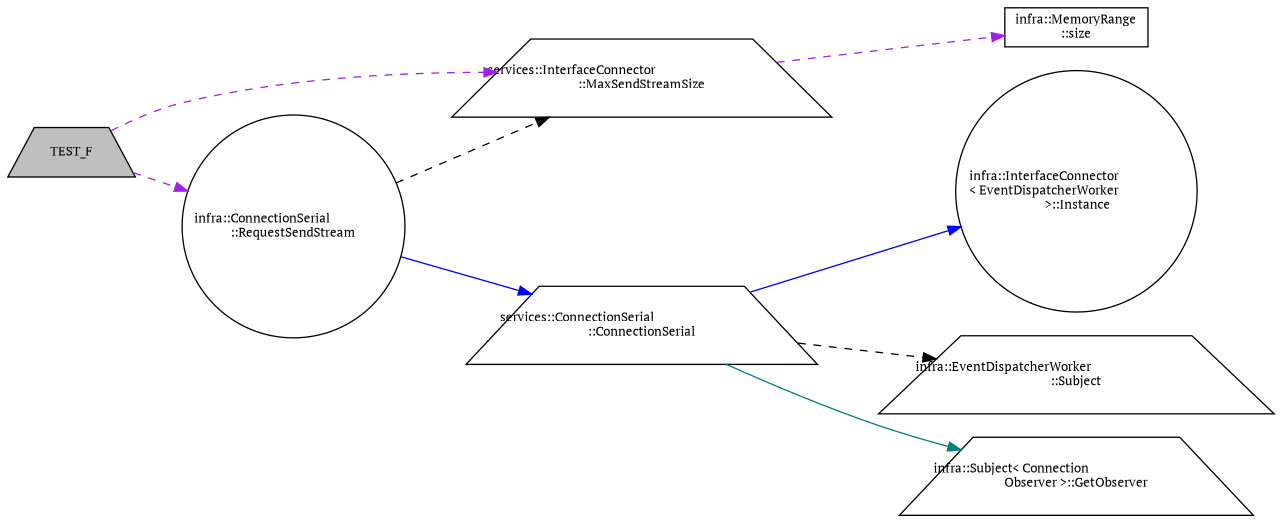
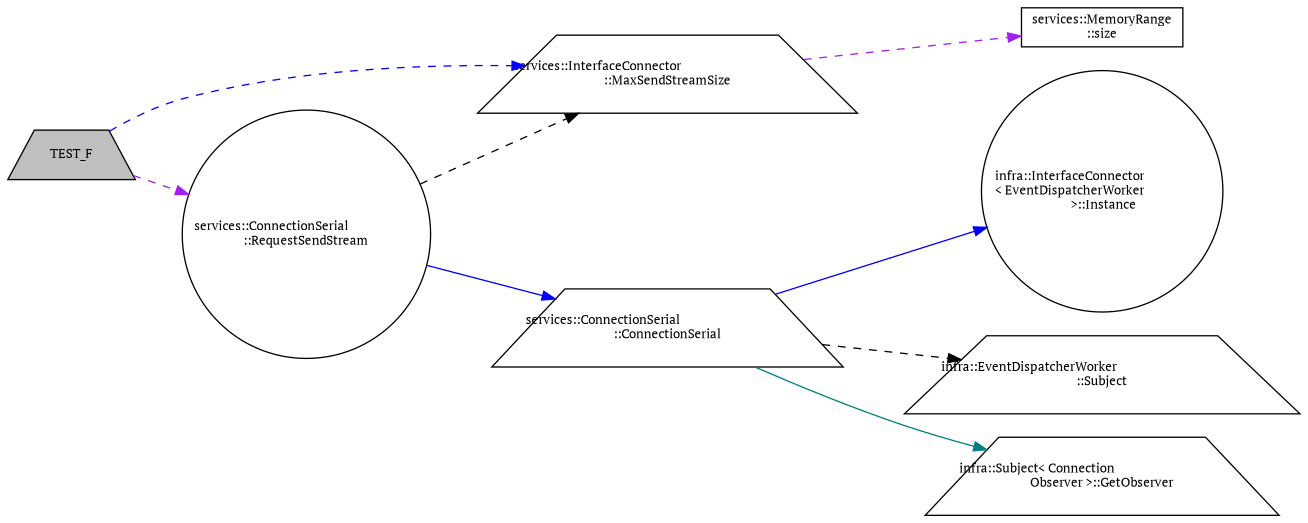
(1076, 27) -> (1102, 27)
(294, 83) -> (306, 76)
(294, 226) -> (306, 234)
